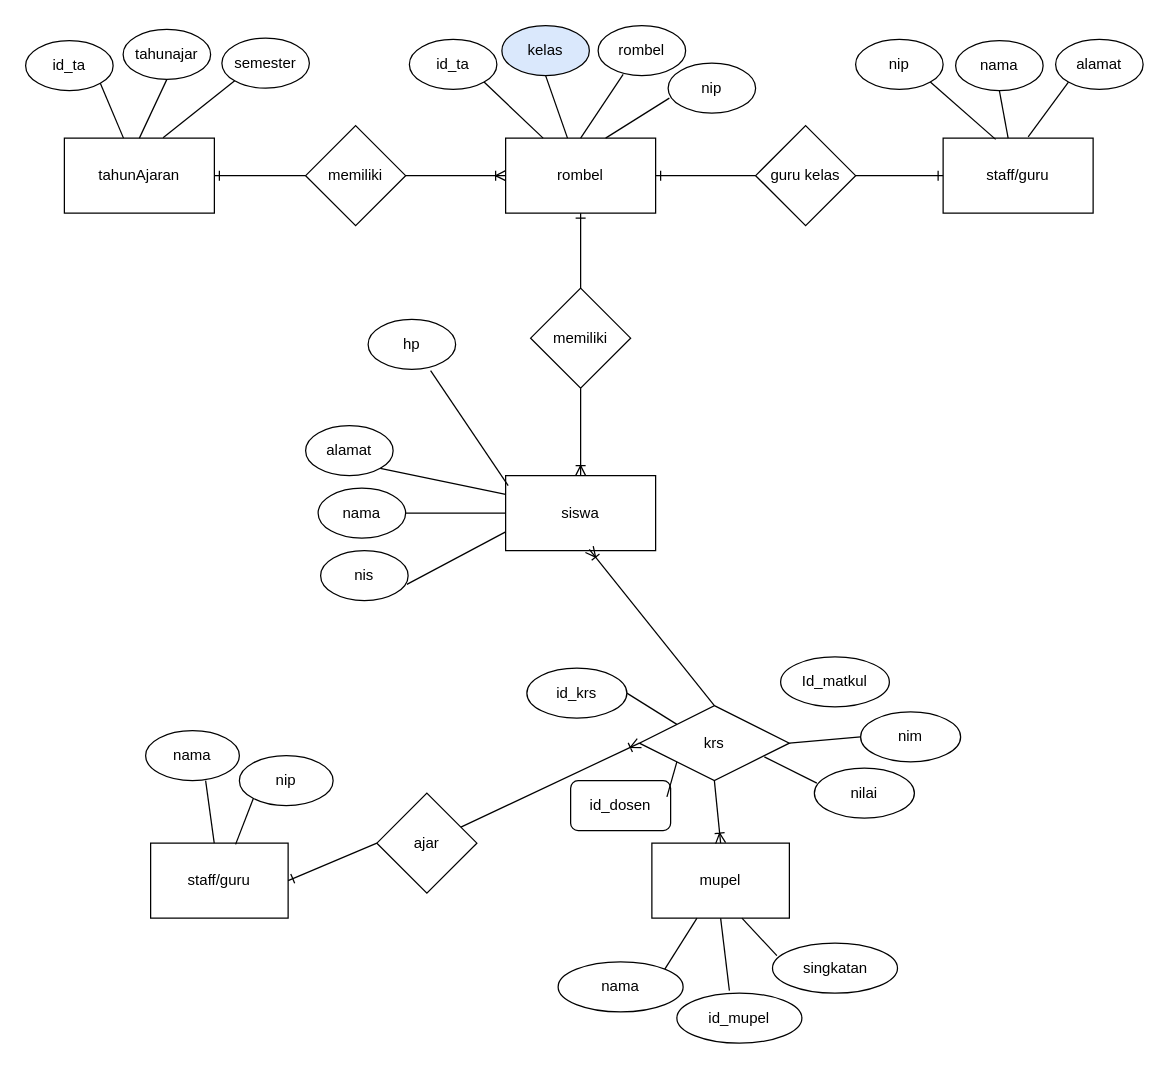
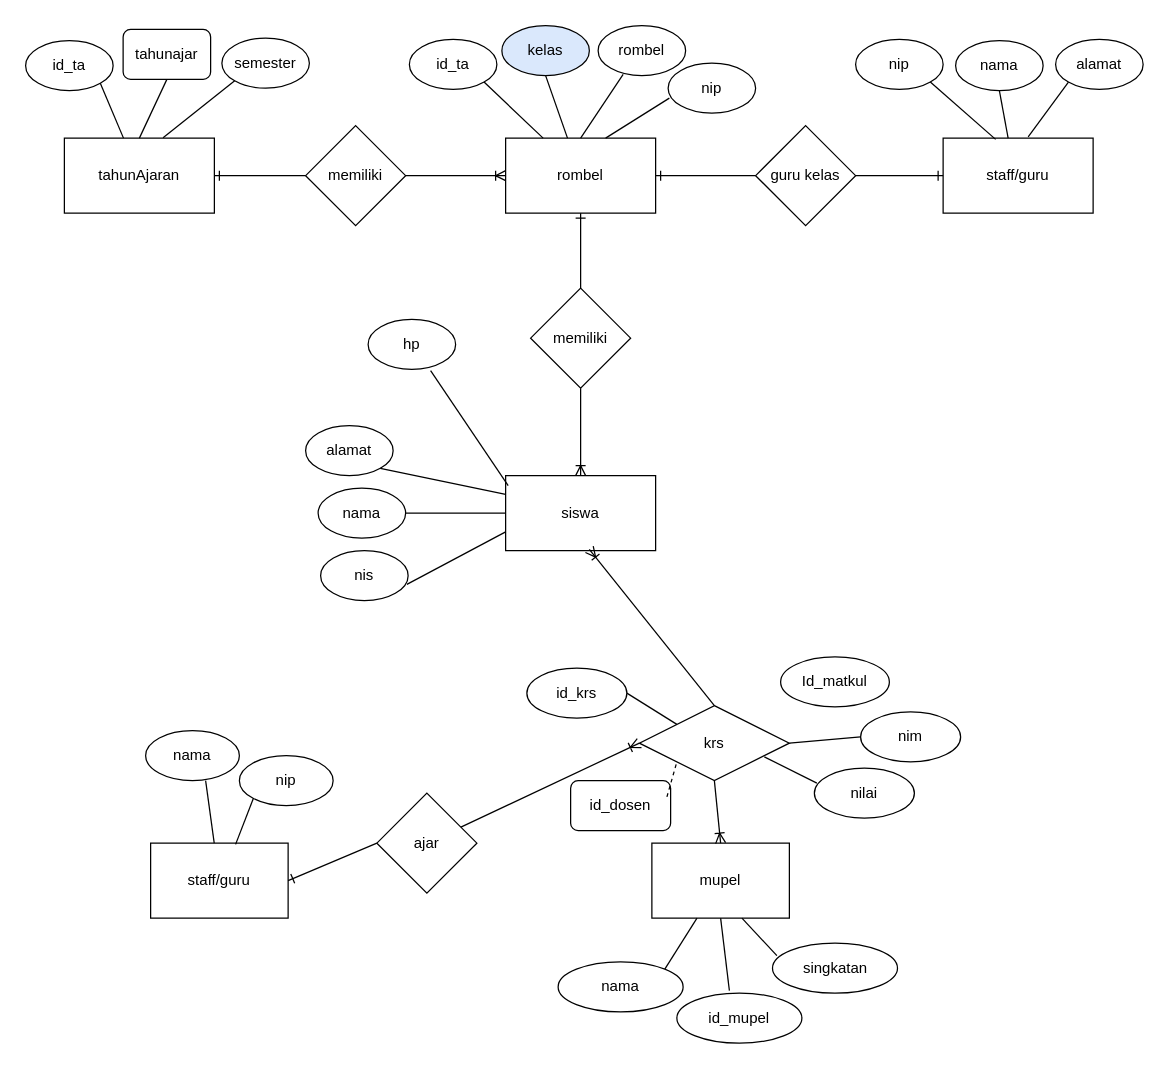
(167, 54) -> (167, 54)
(672, 778) -> (672, 778)
